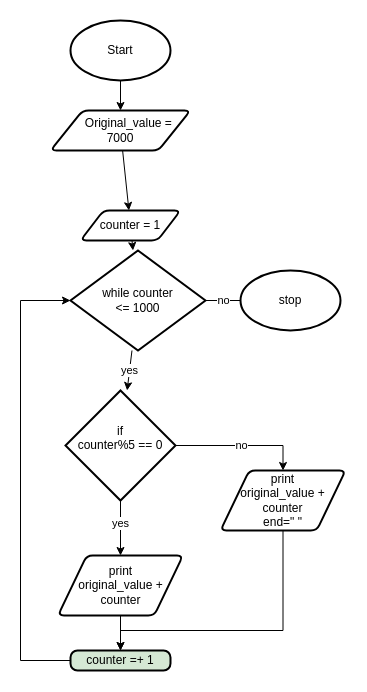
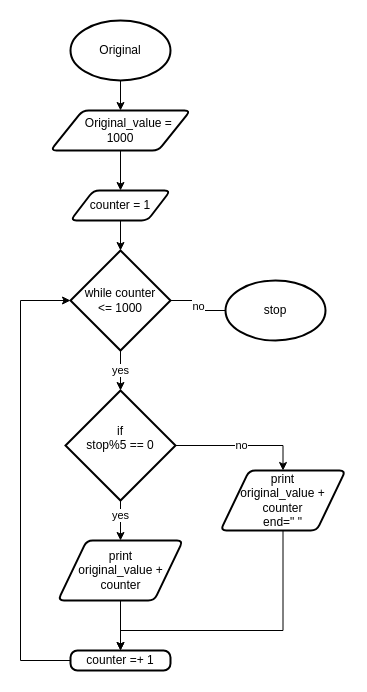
(121, 51) -> (121, 51)
(121, 131) -> (121, 131)
(131, 226) -> (121, 206)
(138, 301) -> (121, 301)
(291, 301) -> (276, 311)
(121, 446) -> (121, 446)
(121, 586) -> (121, 571)
(121, 661) -> (121, 661)
